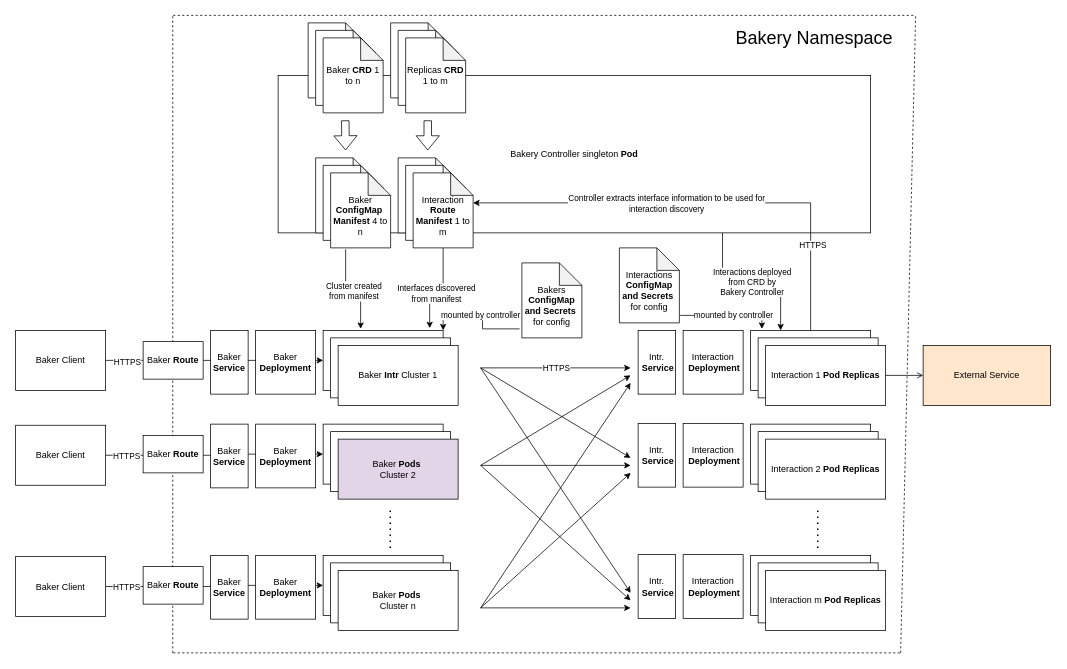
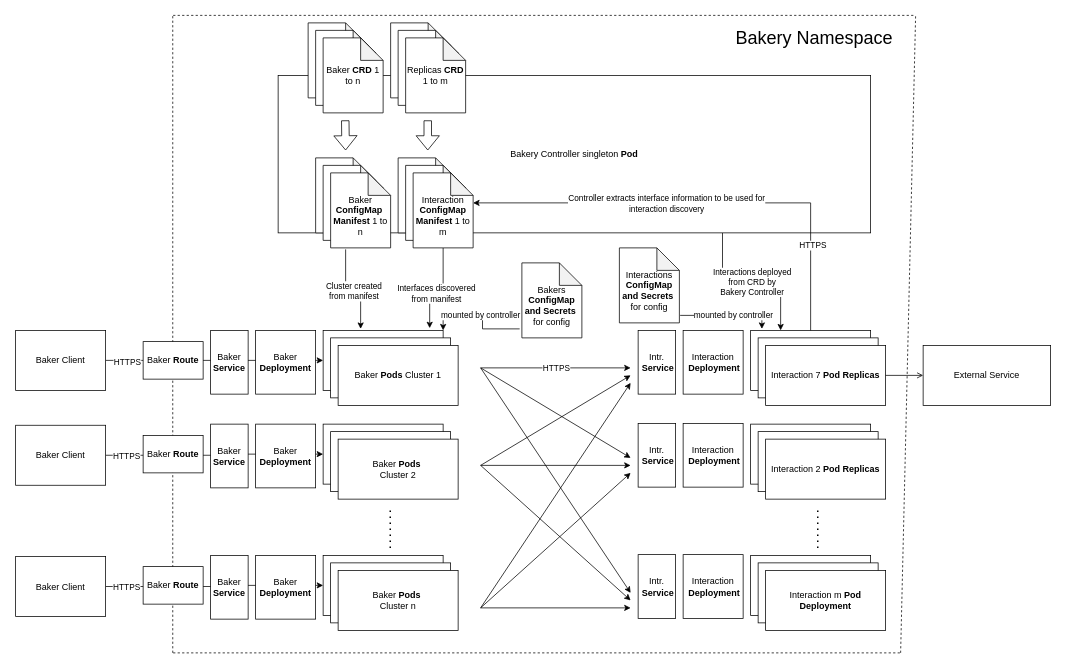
(360, 210) -> (360, 210)
(443, 210) -> (443, 210)
(398, 375) -> (398, 375)
(825, 375) -> (825, 375)
(987, 375) -> (987, 375)
(398, 469) -> (398, 469)
(825, 600) -> (825, 600)
